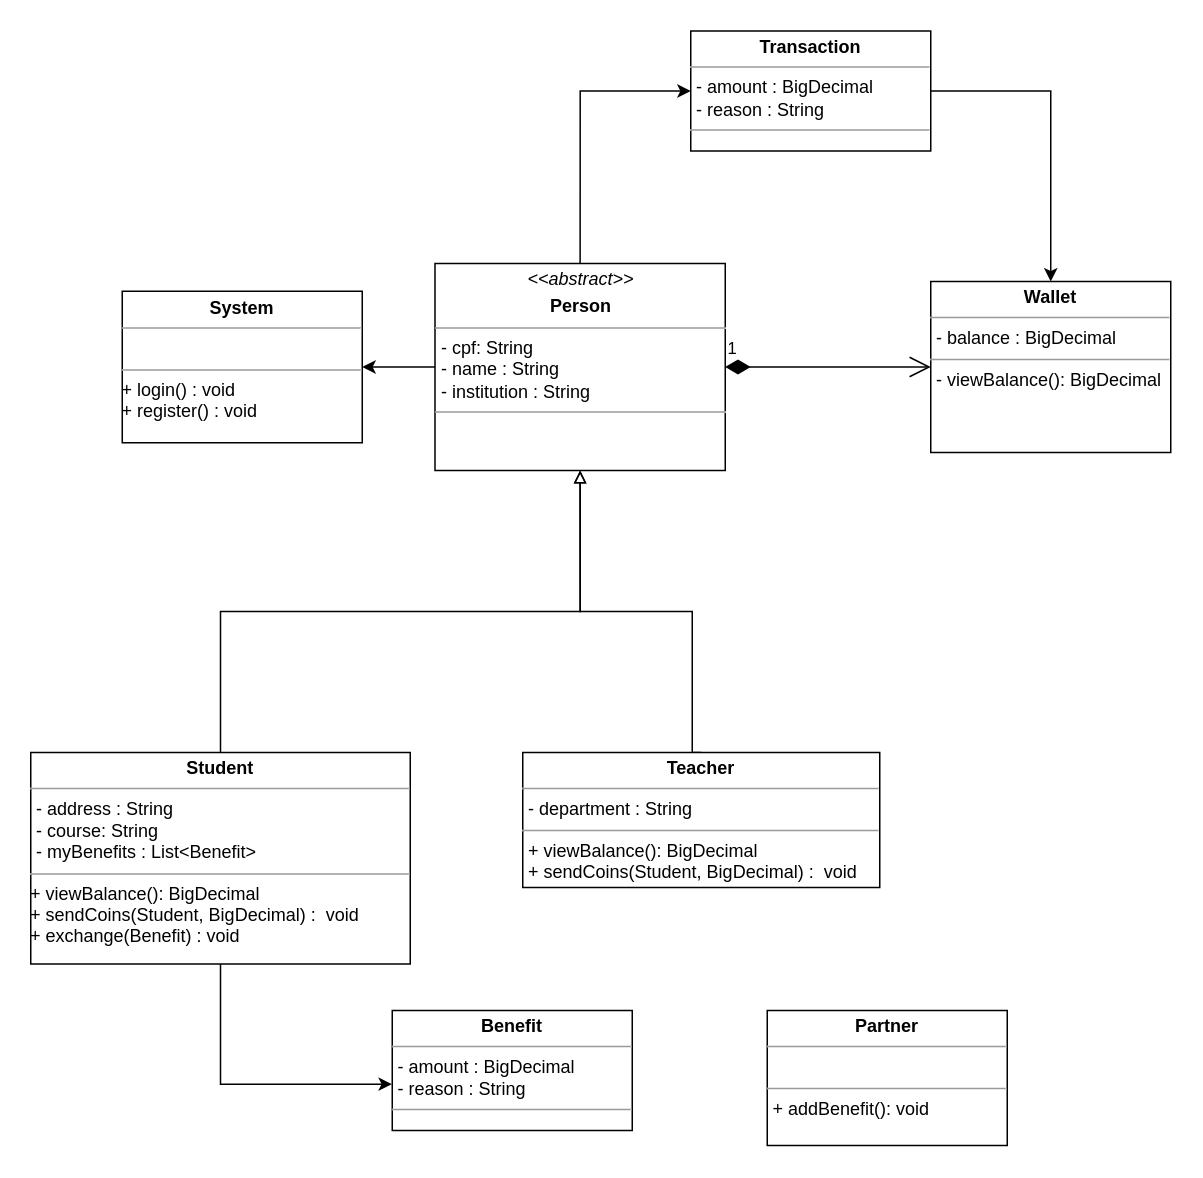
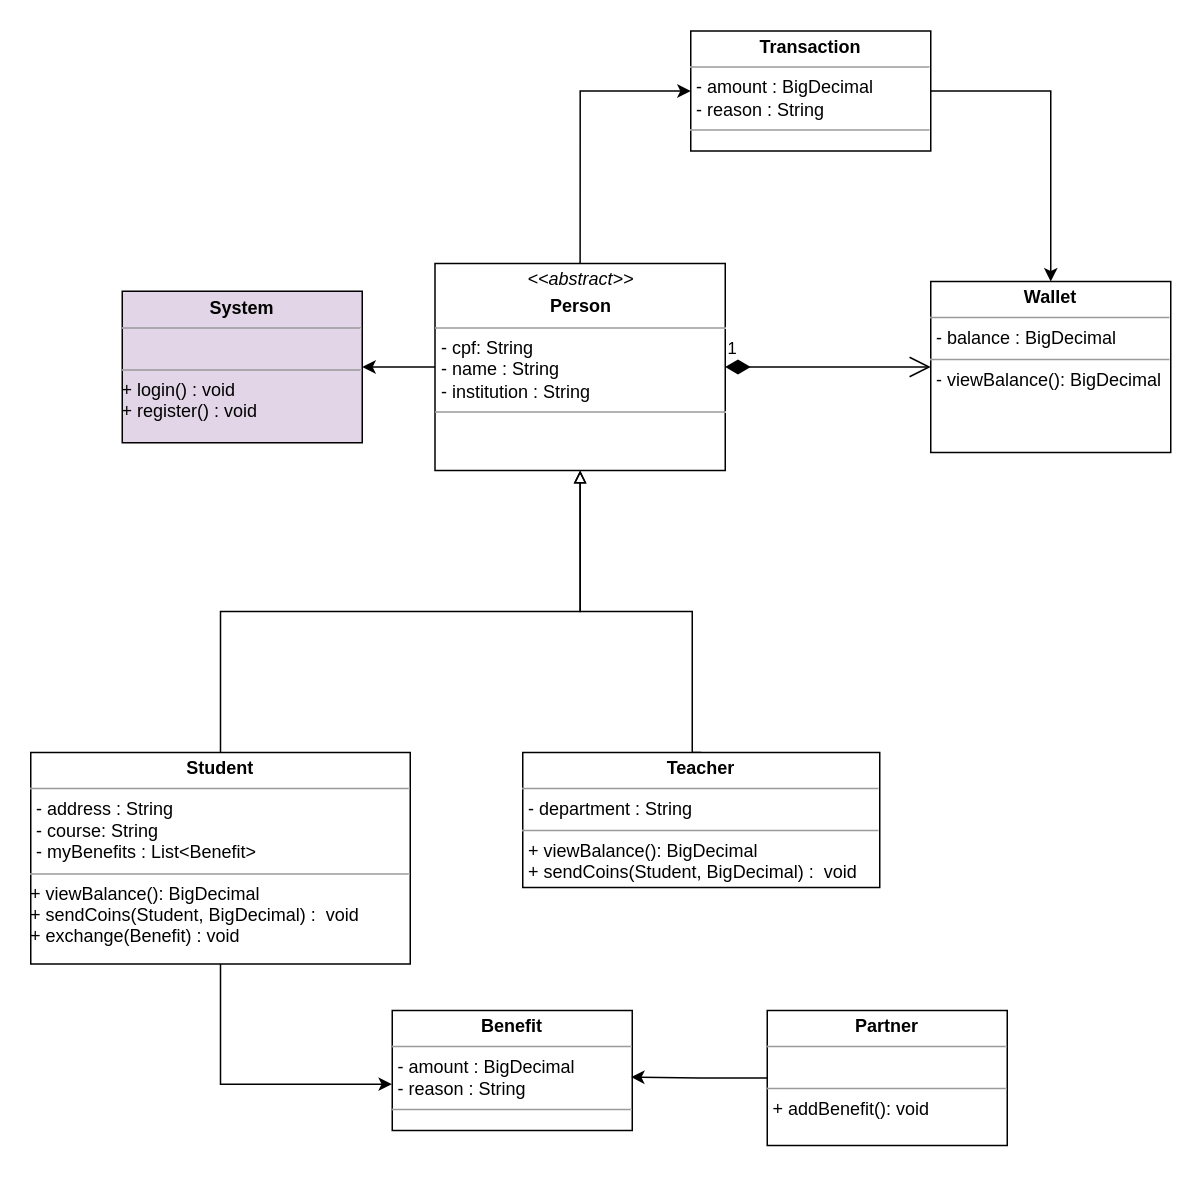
(242, 367) -> (242, 367)
none -> (704, 1078)
